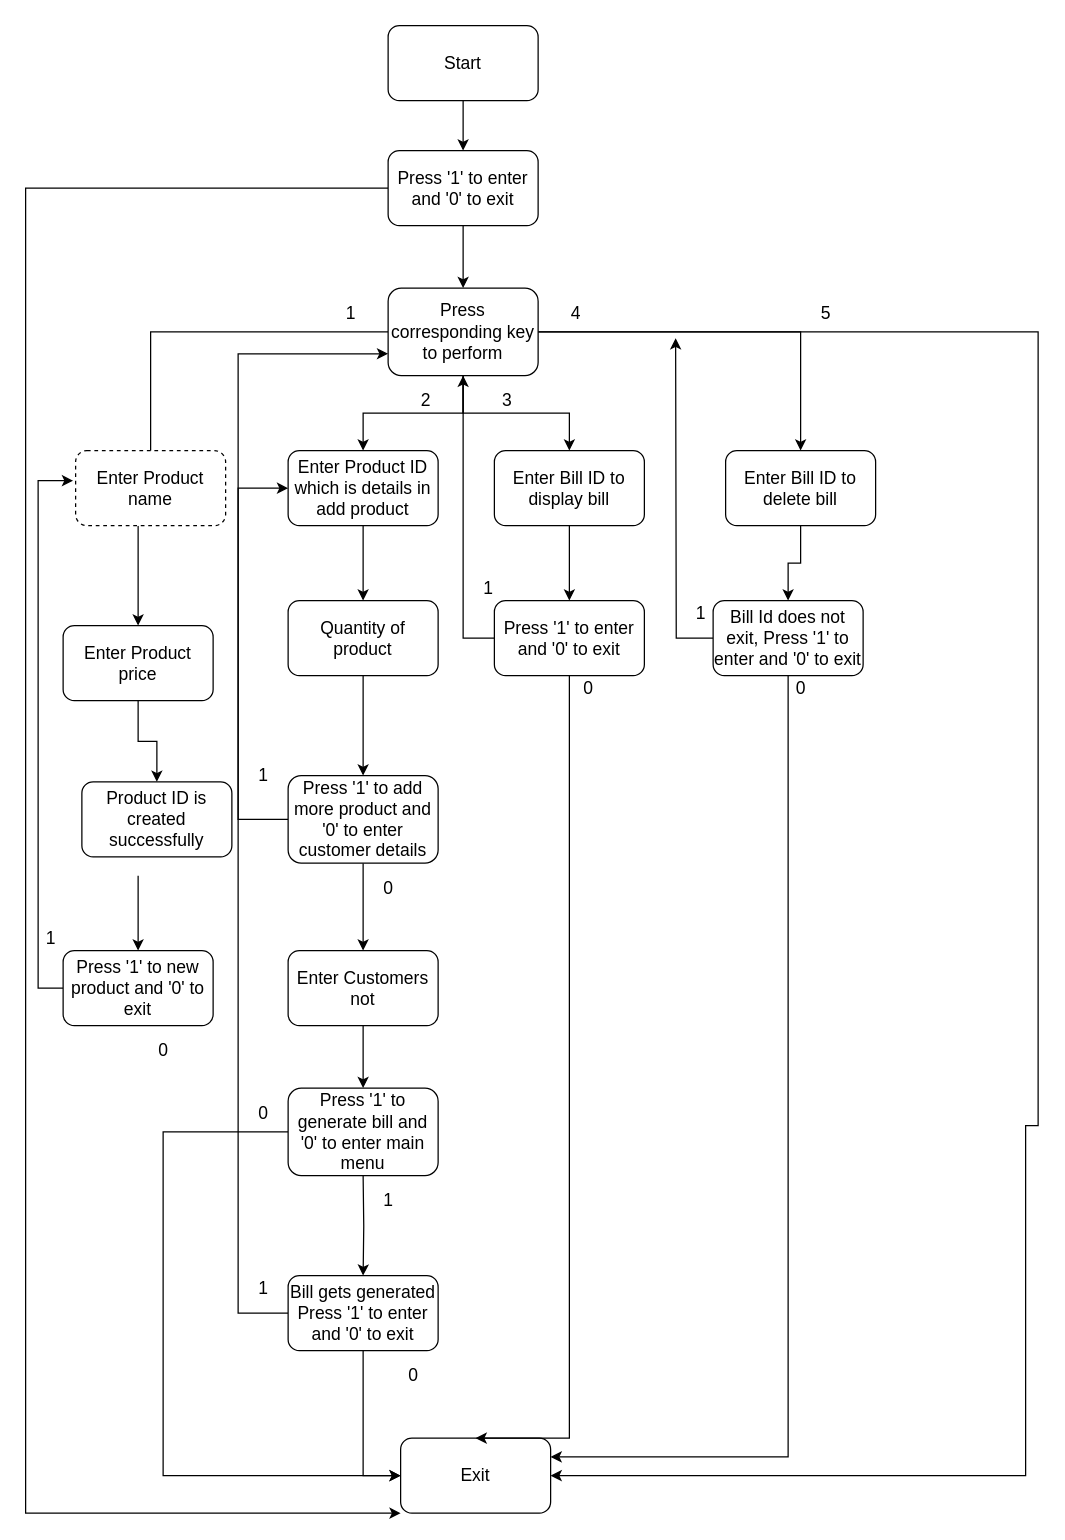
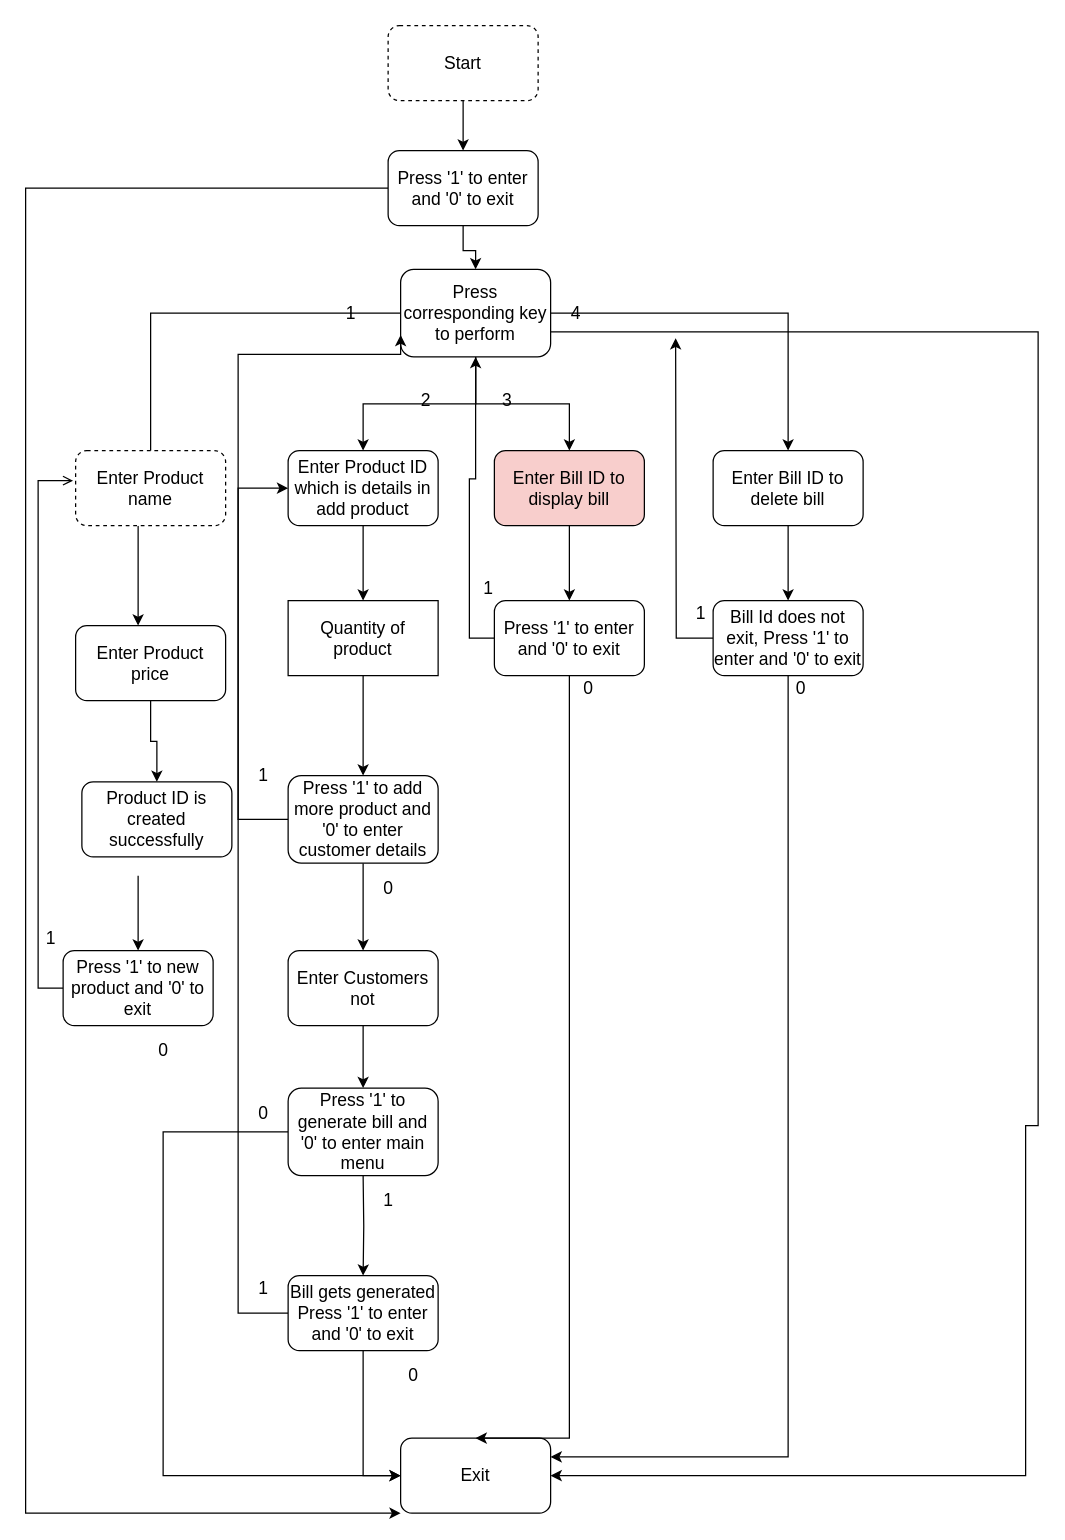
(463, 63) -> (463, 63)
(826, 313) -> none
(463, 332) -> (476, 313)
(63, 481) -> (65, 481)
(569, 488) -> (569, 488)
(801, 488) -> (788, 488)
(363, 638) -> (363, 638)
(138, 663) -> (151, 663)
